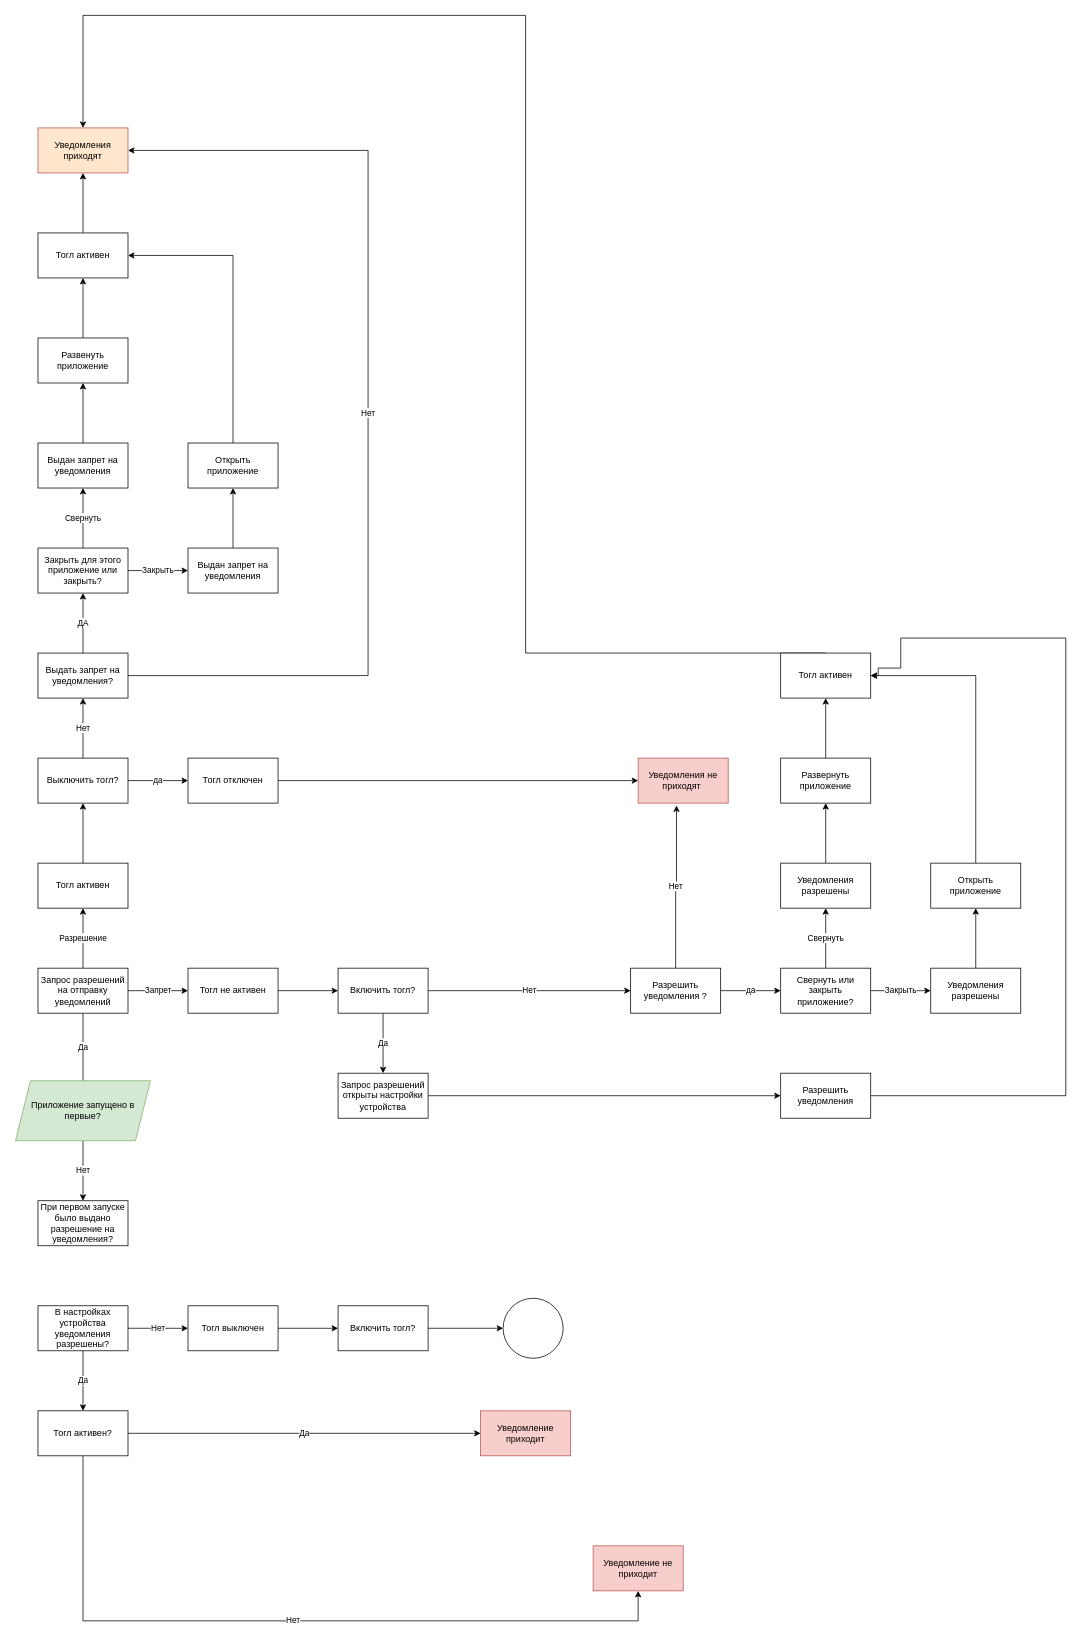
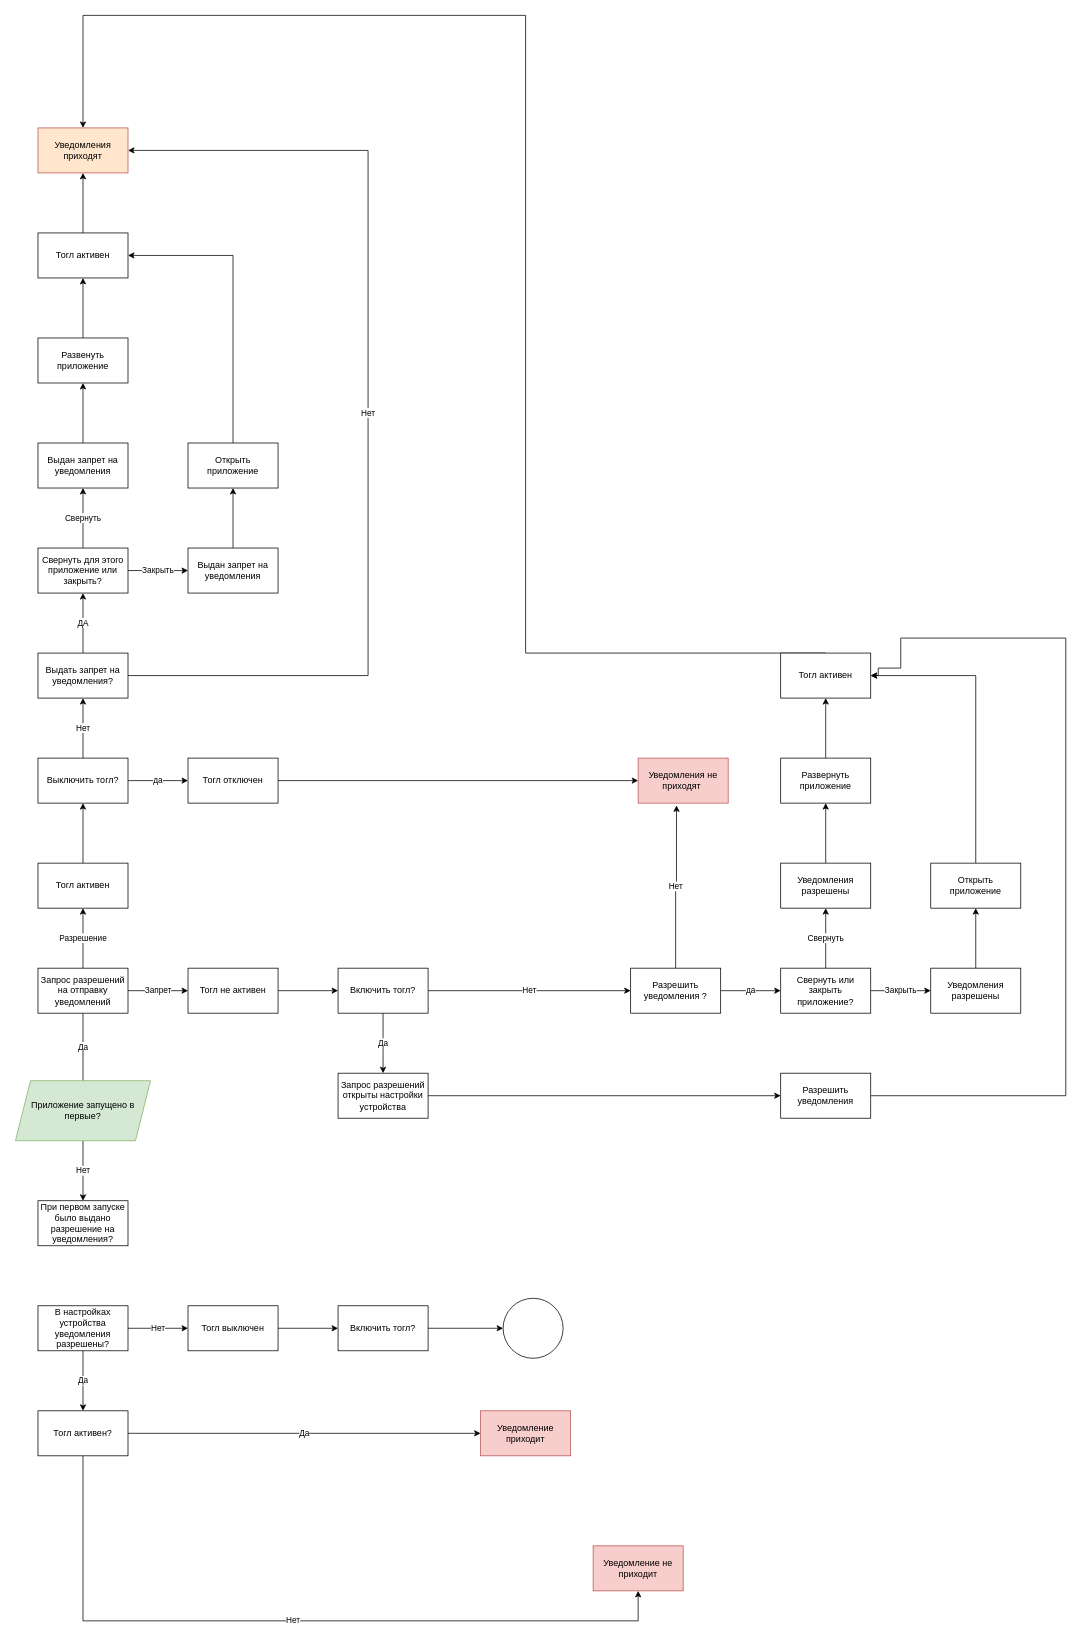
(83, 570) -> (83, 570)
